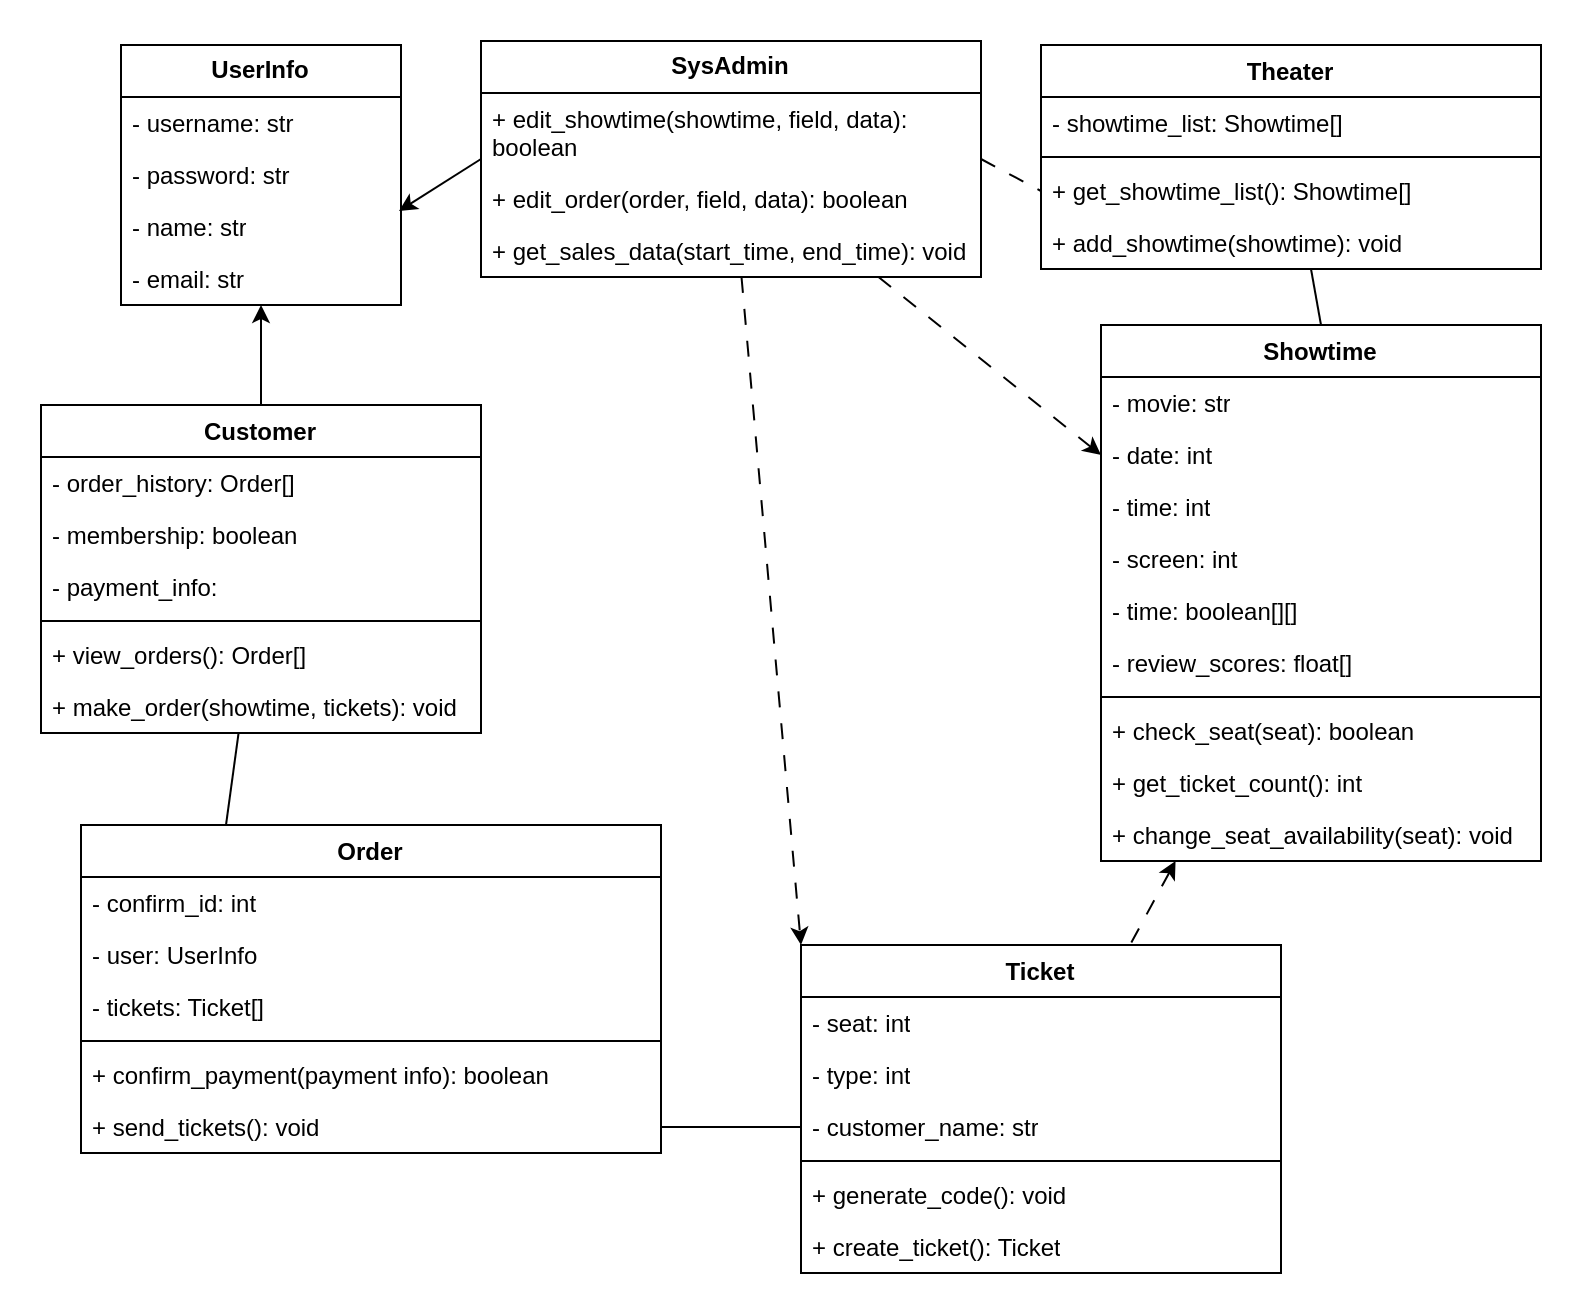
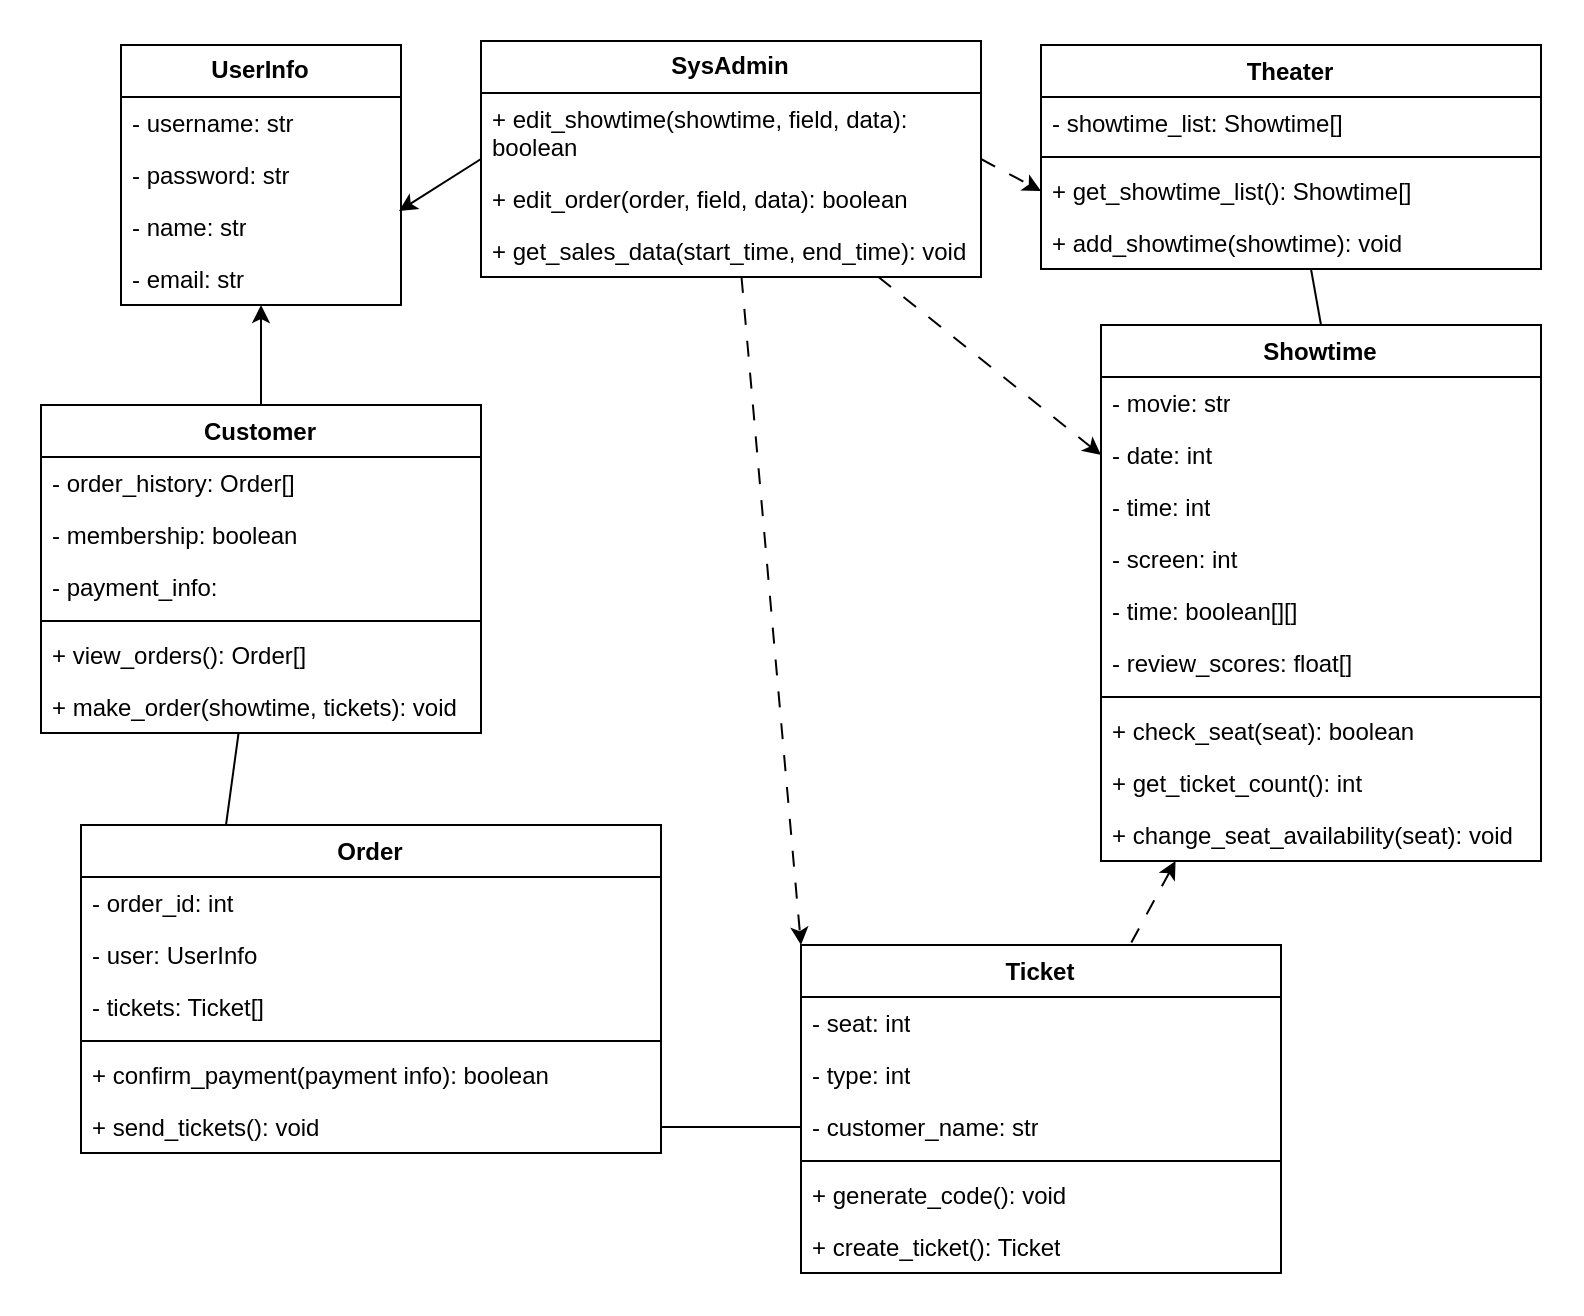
(1031, 186) -> (1027, 184)
(189, 905) -> (178, 905)
